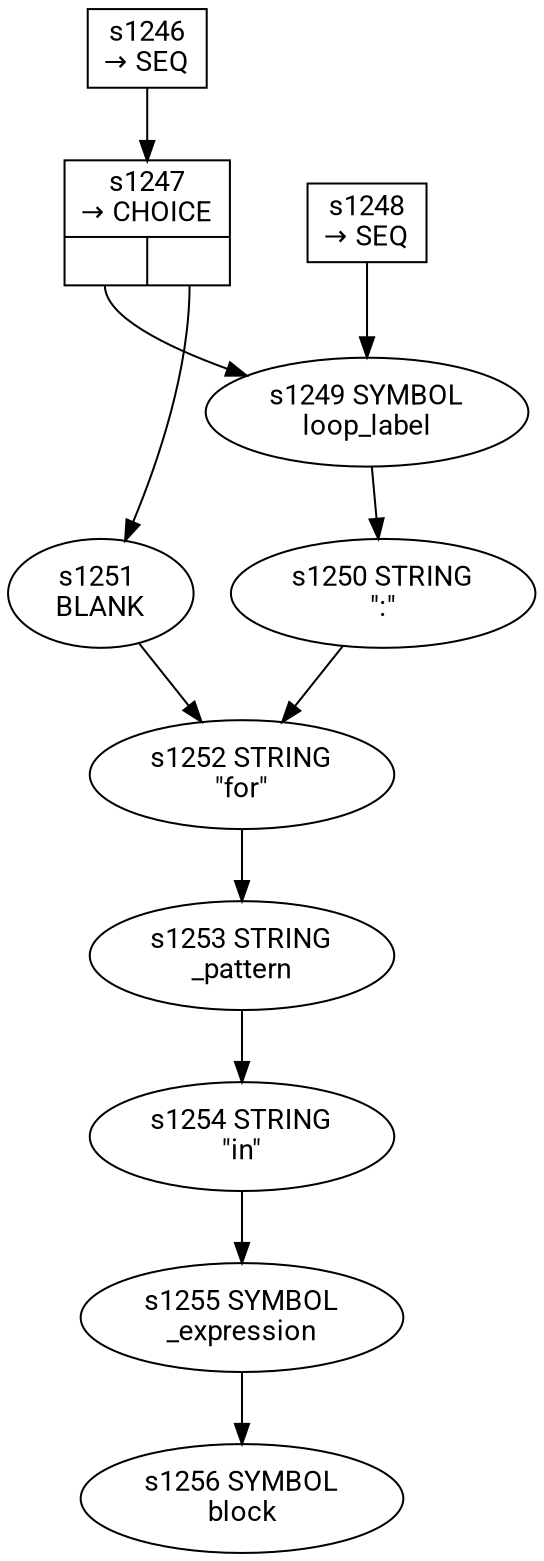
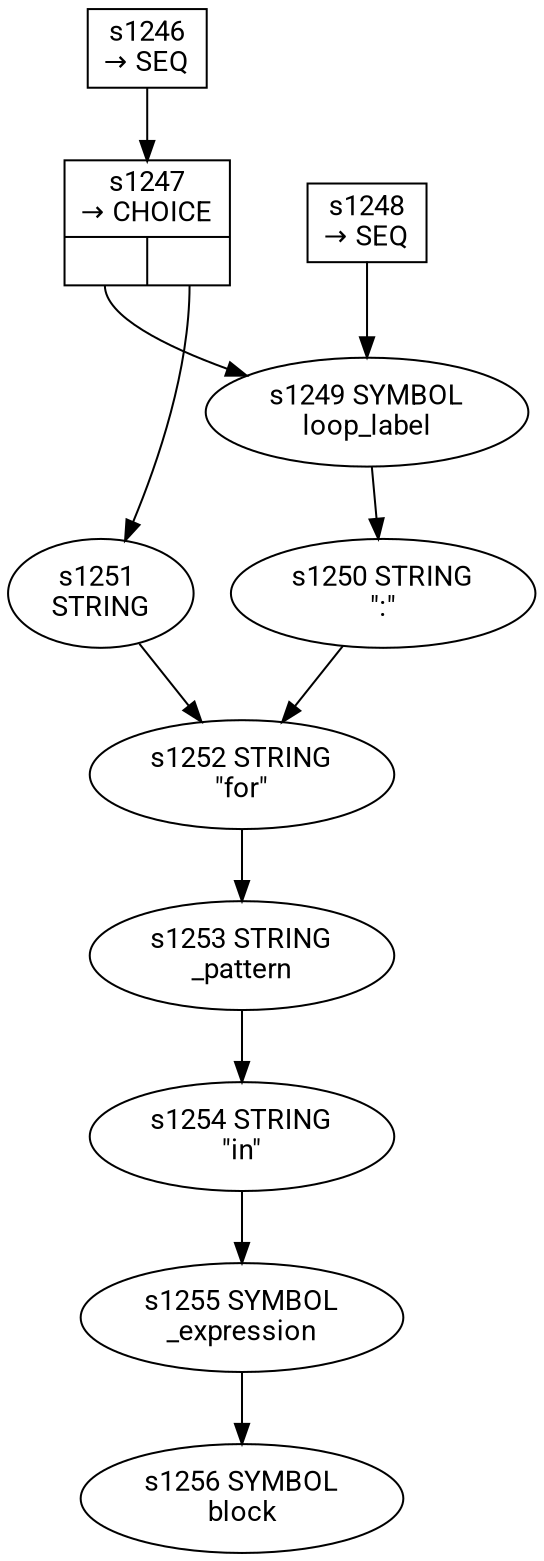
(101, 593) -> (101, 593)
